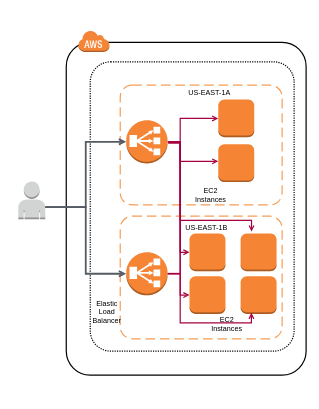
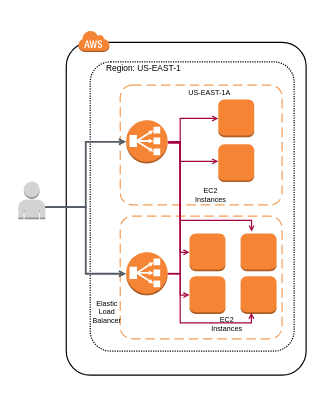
none -> (143, 68)
(206, 228) -> none
